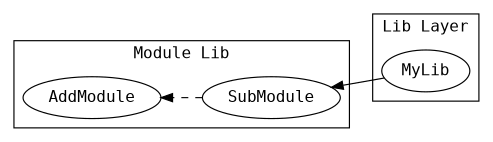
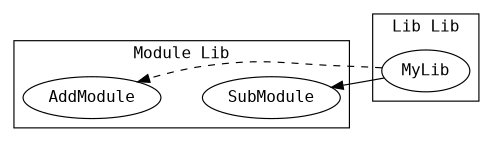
(426, 27) -> (426, 27)
(188, 98) -> (265, 62)
